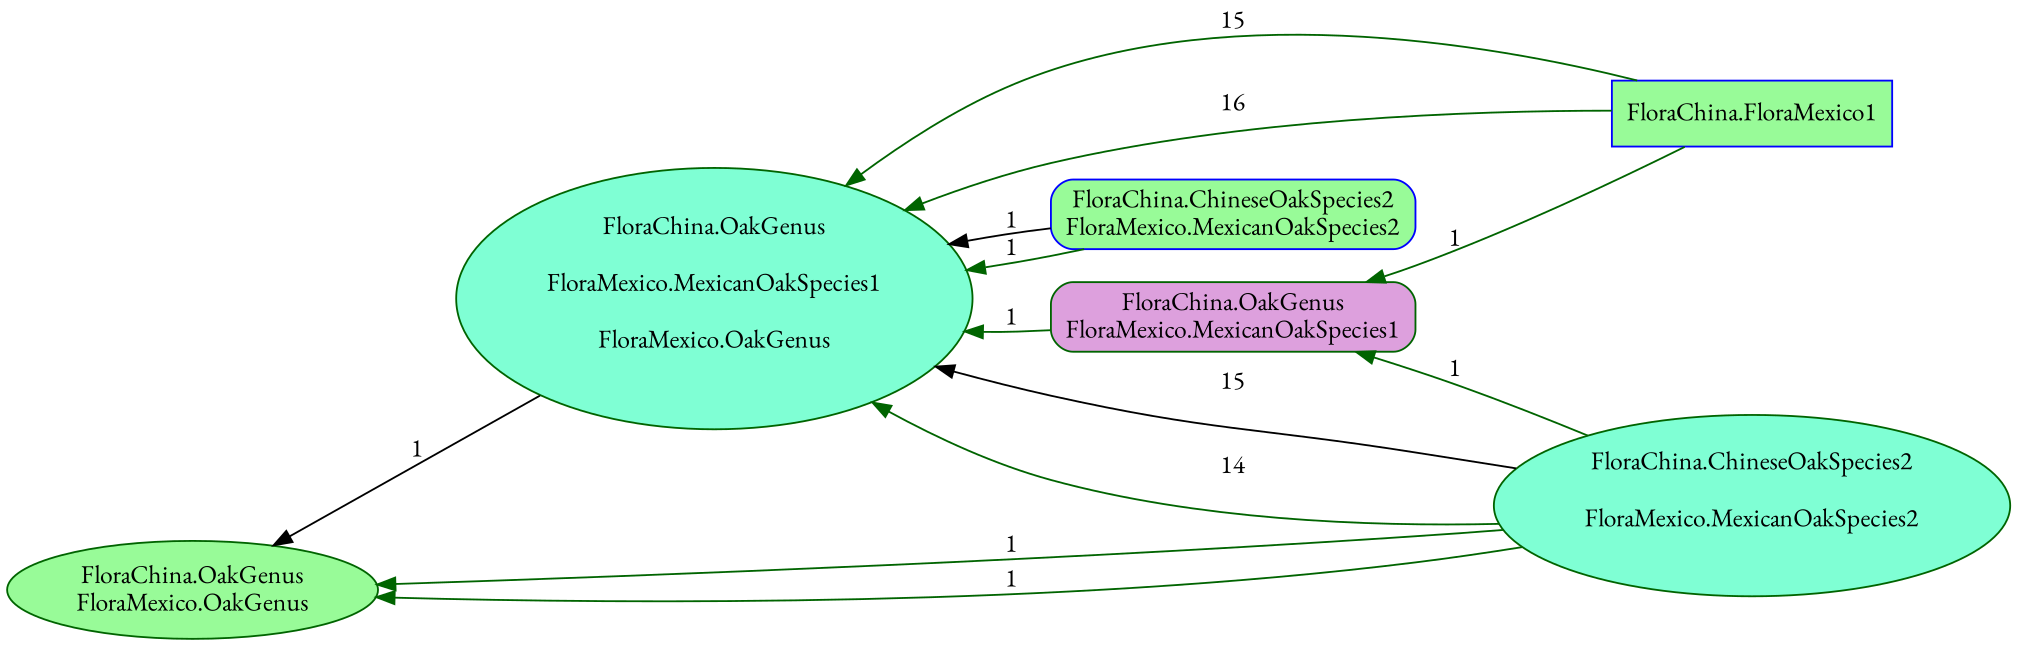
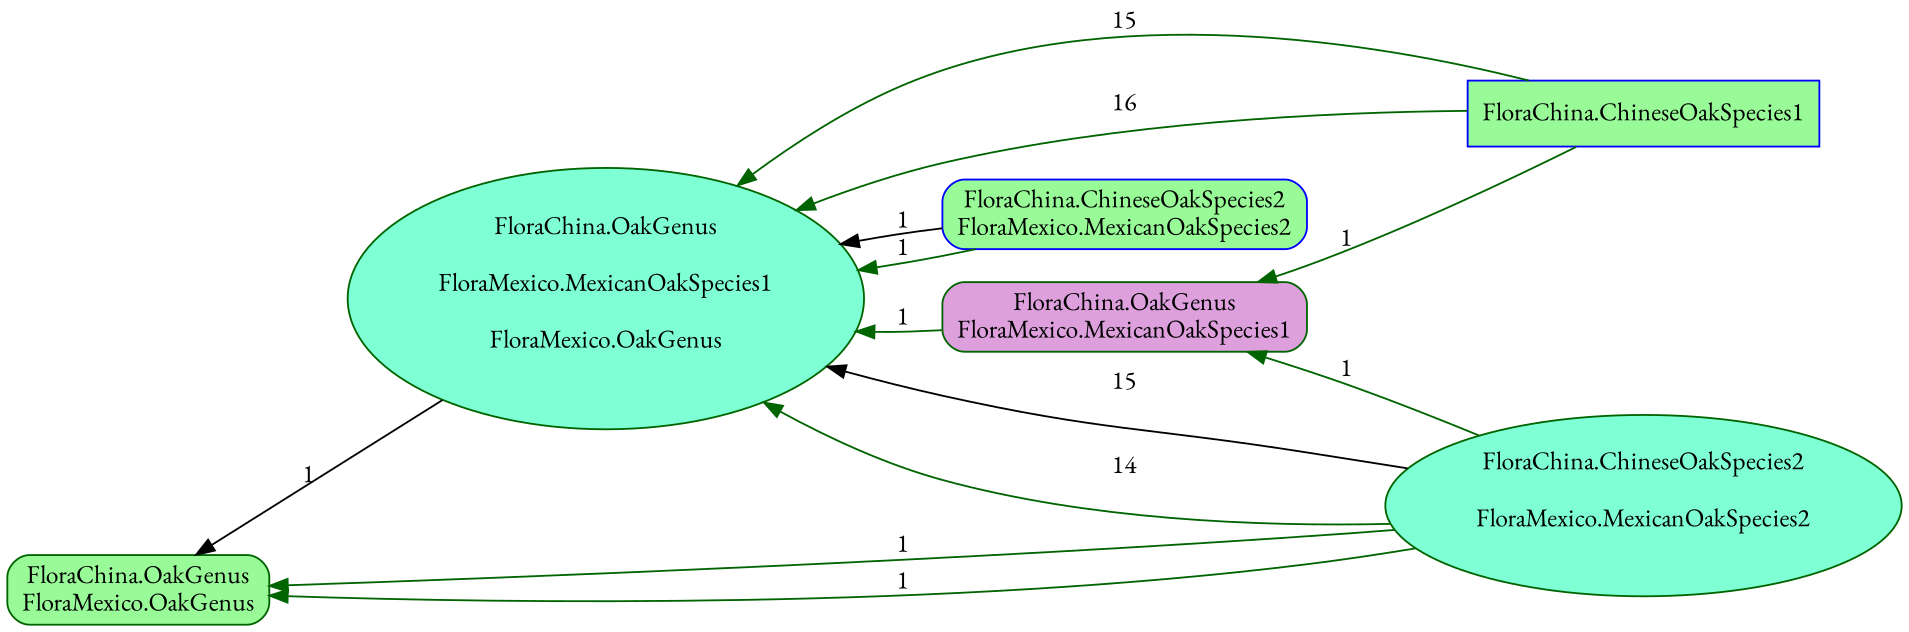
(1752, 114) -> (1644, 114)
(193, 590) -> (138, 590)
